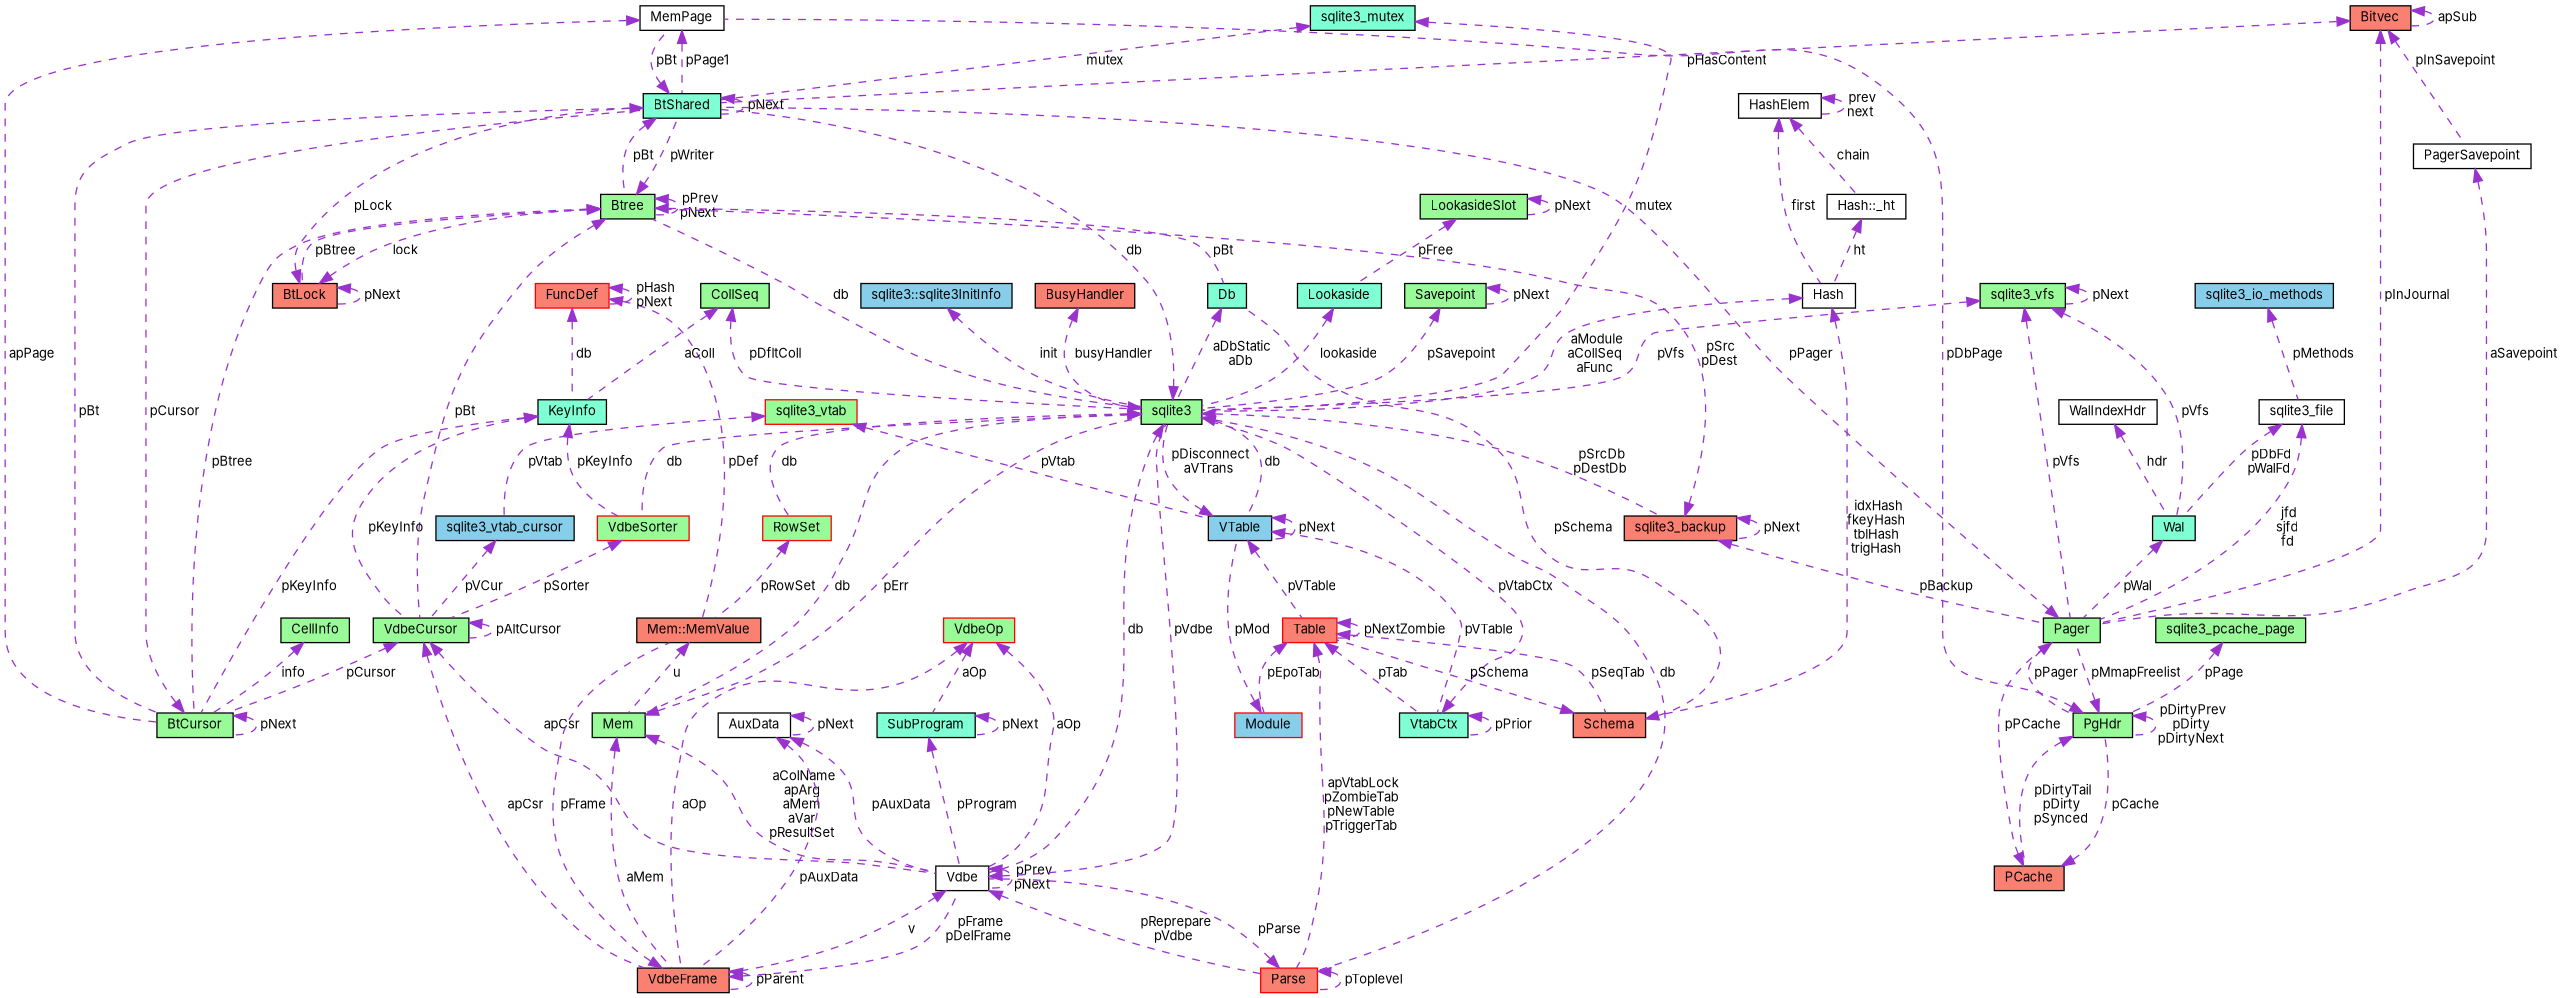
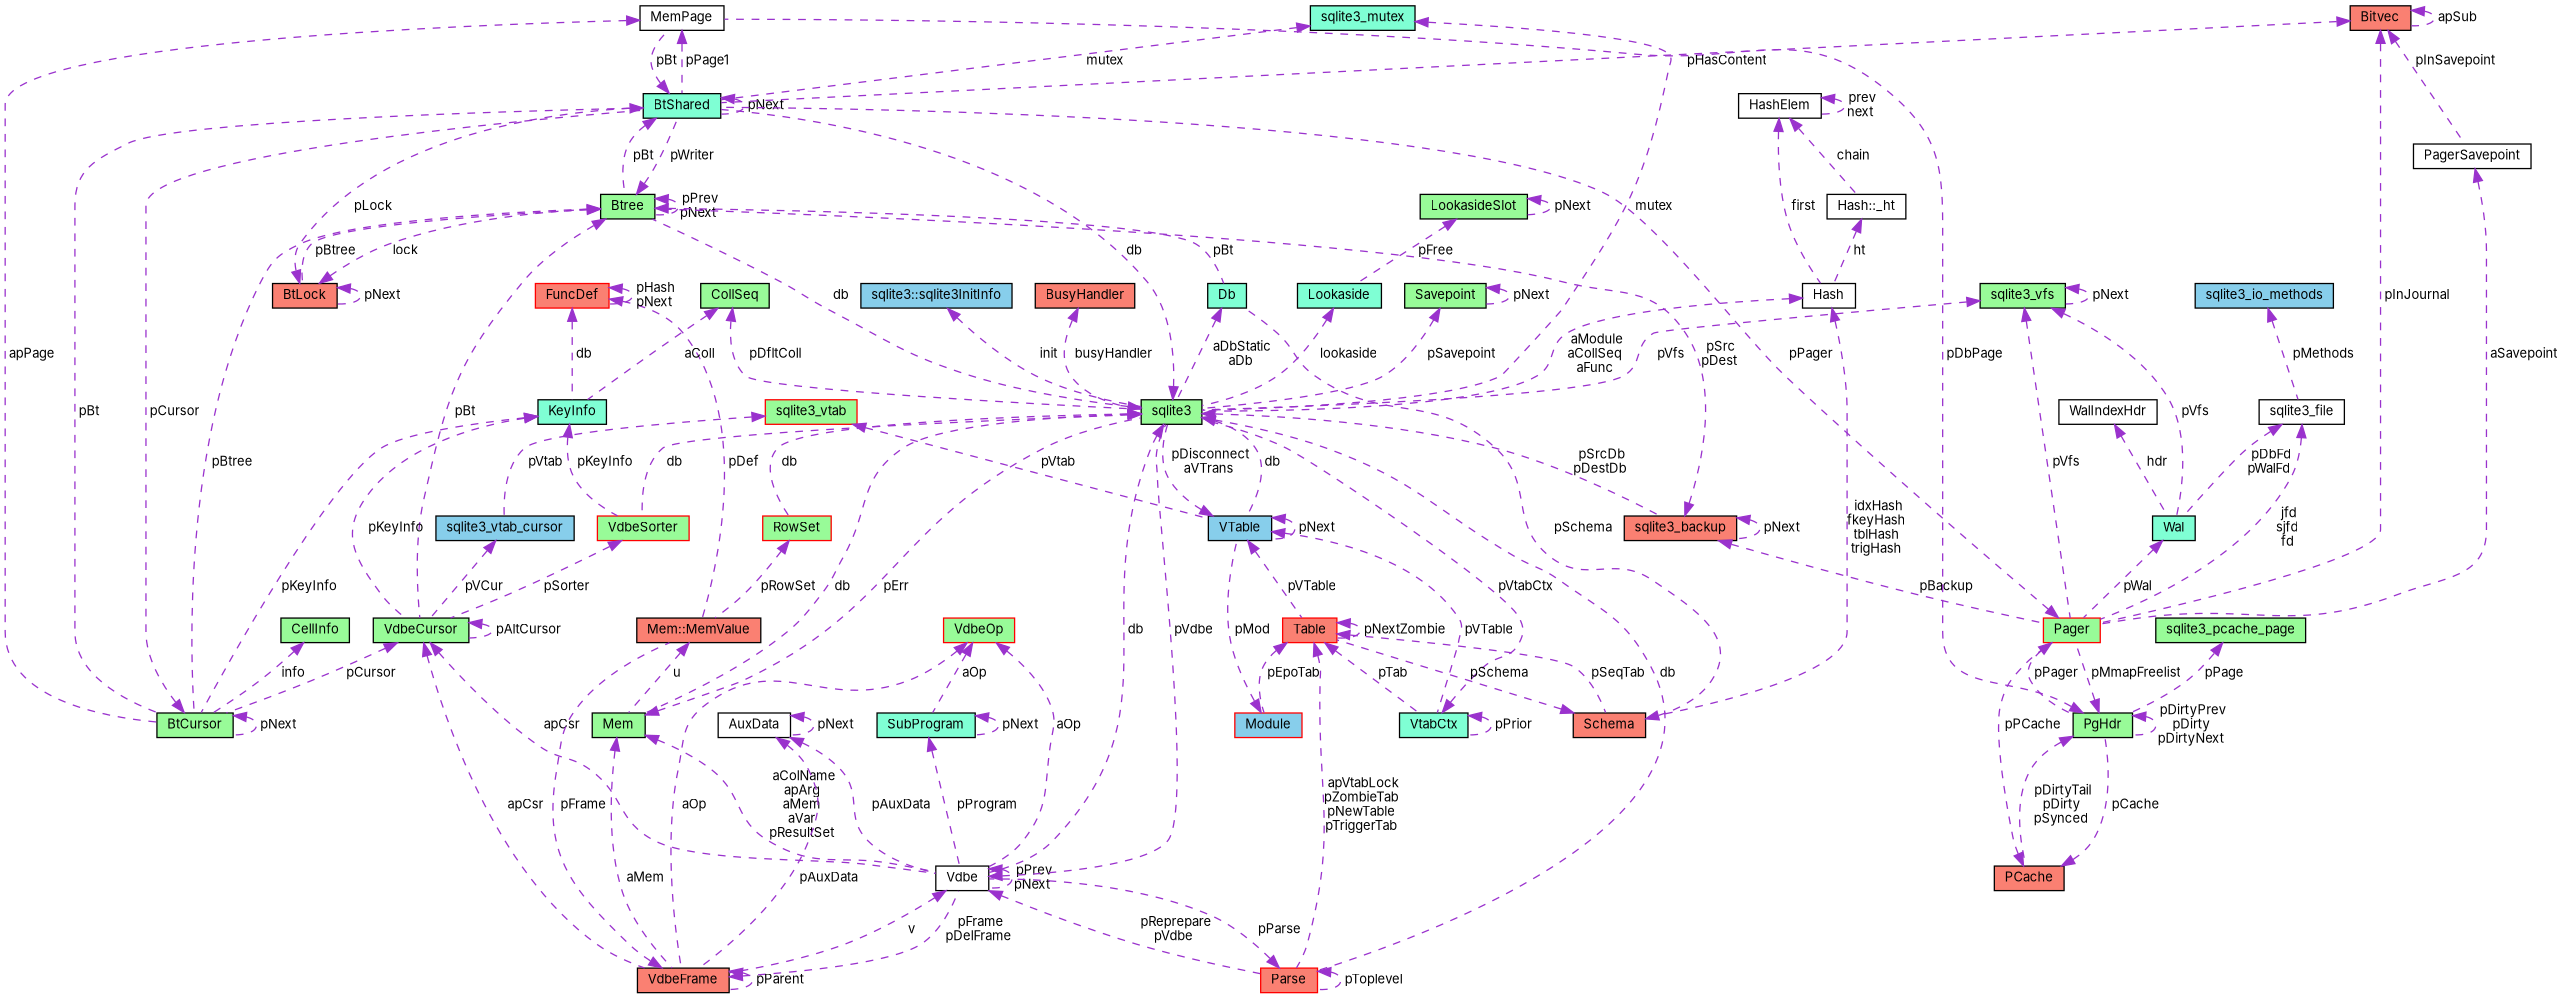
(2072, 630) -> (2072, 630)
